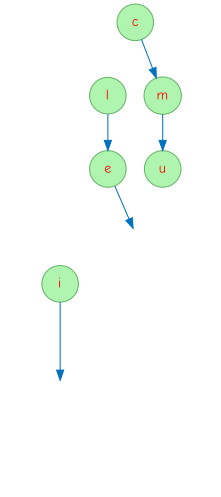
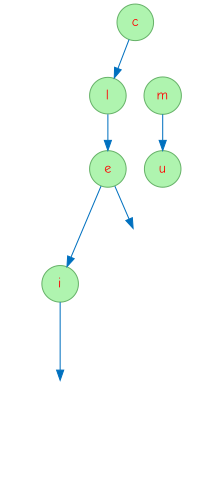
(147, 54) -> (124, 54)
none -> (86, 222)
